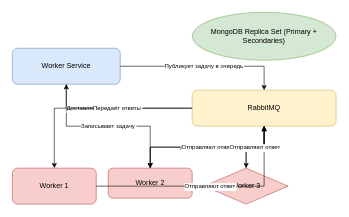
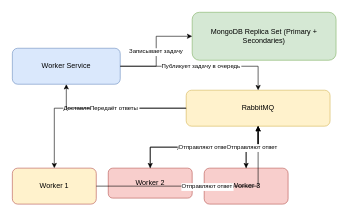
(264, 36) -> (264, 36)
(264, 108) -> (258, 108)
(109, 126) -> (156, 51)
(54, 186) -> (54, 186)
(246, 186) -> (246, 186)
